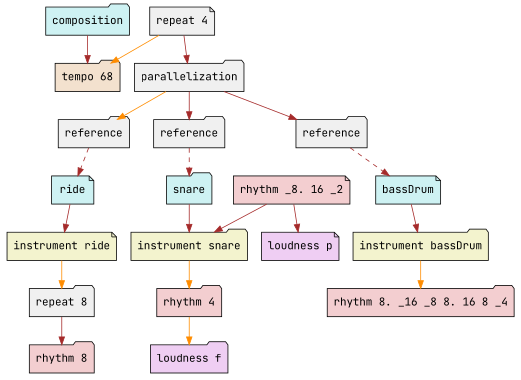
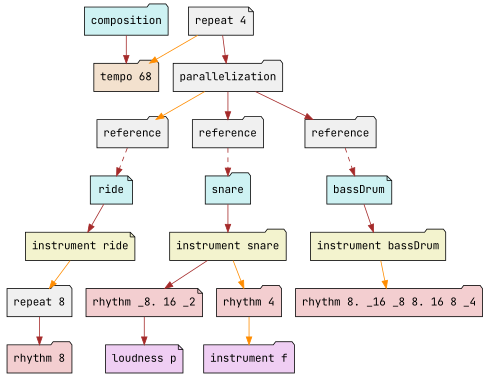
(244, 216) -> (189, 272)
(189, 359) -> (249, 359)
